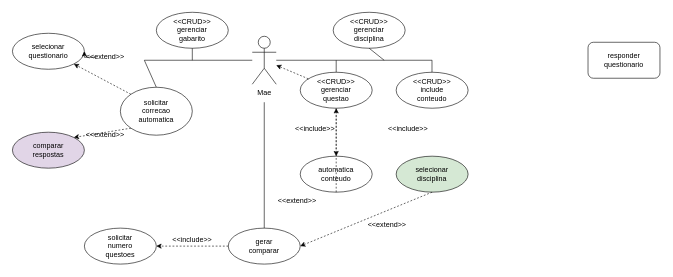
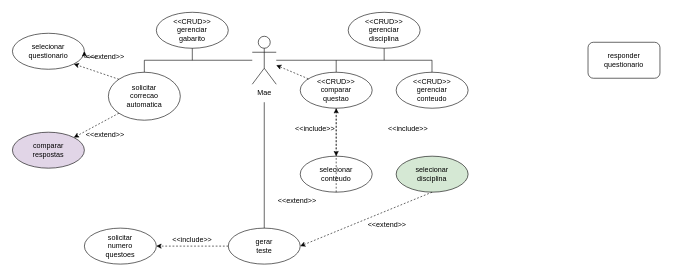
(369, 30) -> (384, 30)
(336, 90) -> (336, 90)
(432, 90) -> (432, 90)
(156, 111) -> (144, 96)
(336, 174) -> (336, 174)
(264, 246) -> (264, 246)
